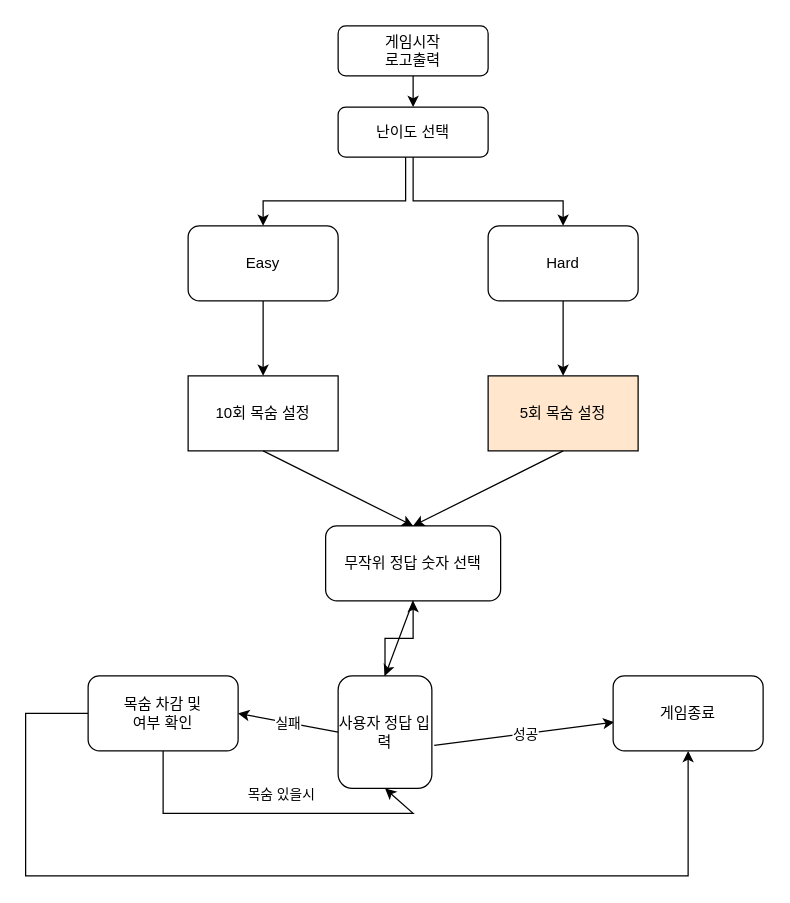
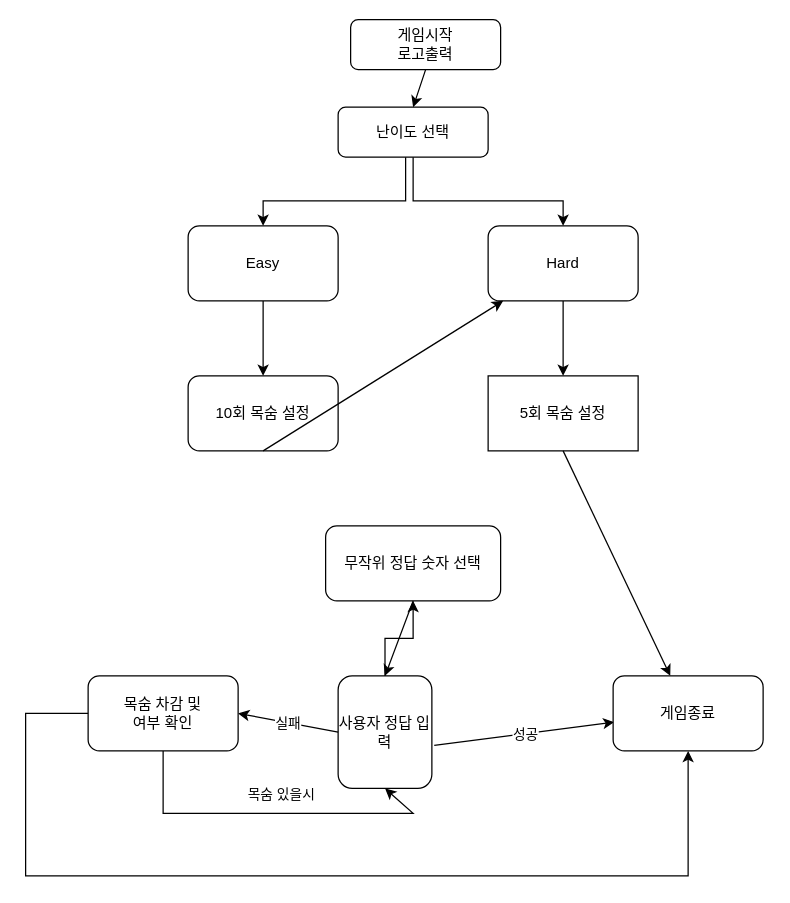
(413, 51) -> (426, 44)
(263, 413) -> (263, 413)
(563, 413) -> (563, 413)
(334, 486) -> (379, 378)
(492, 486) -> (615, 559)
